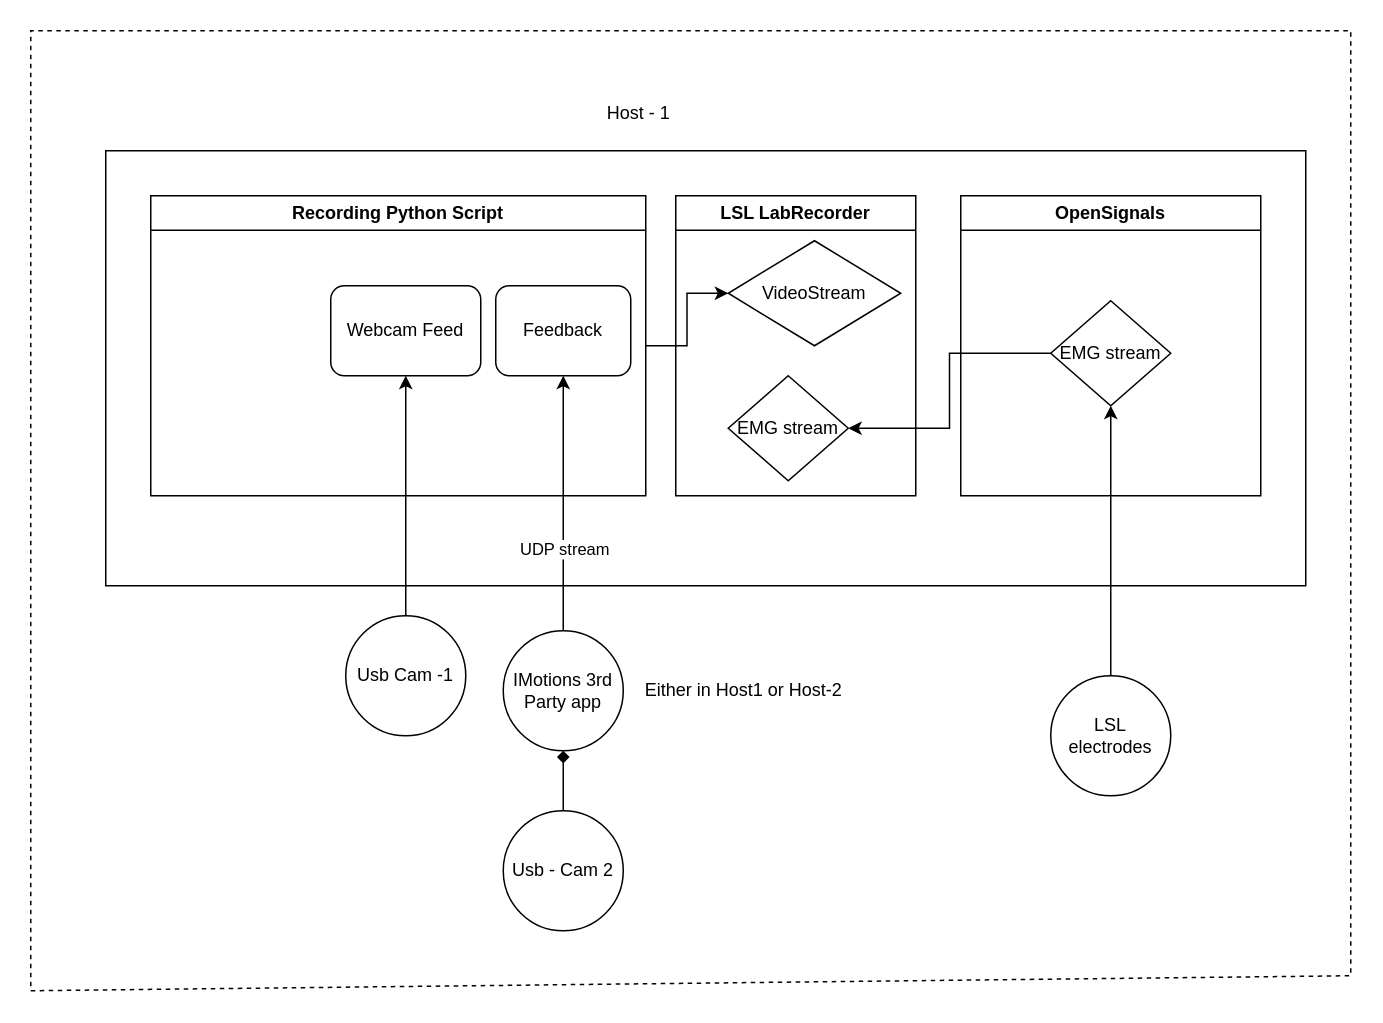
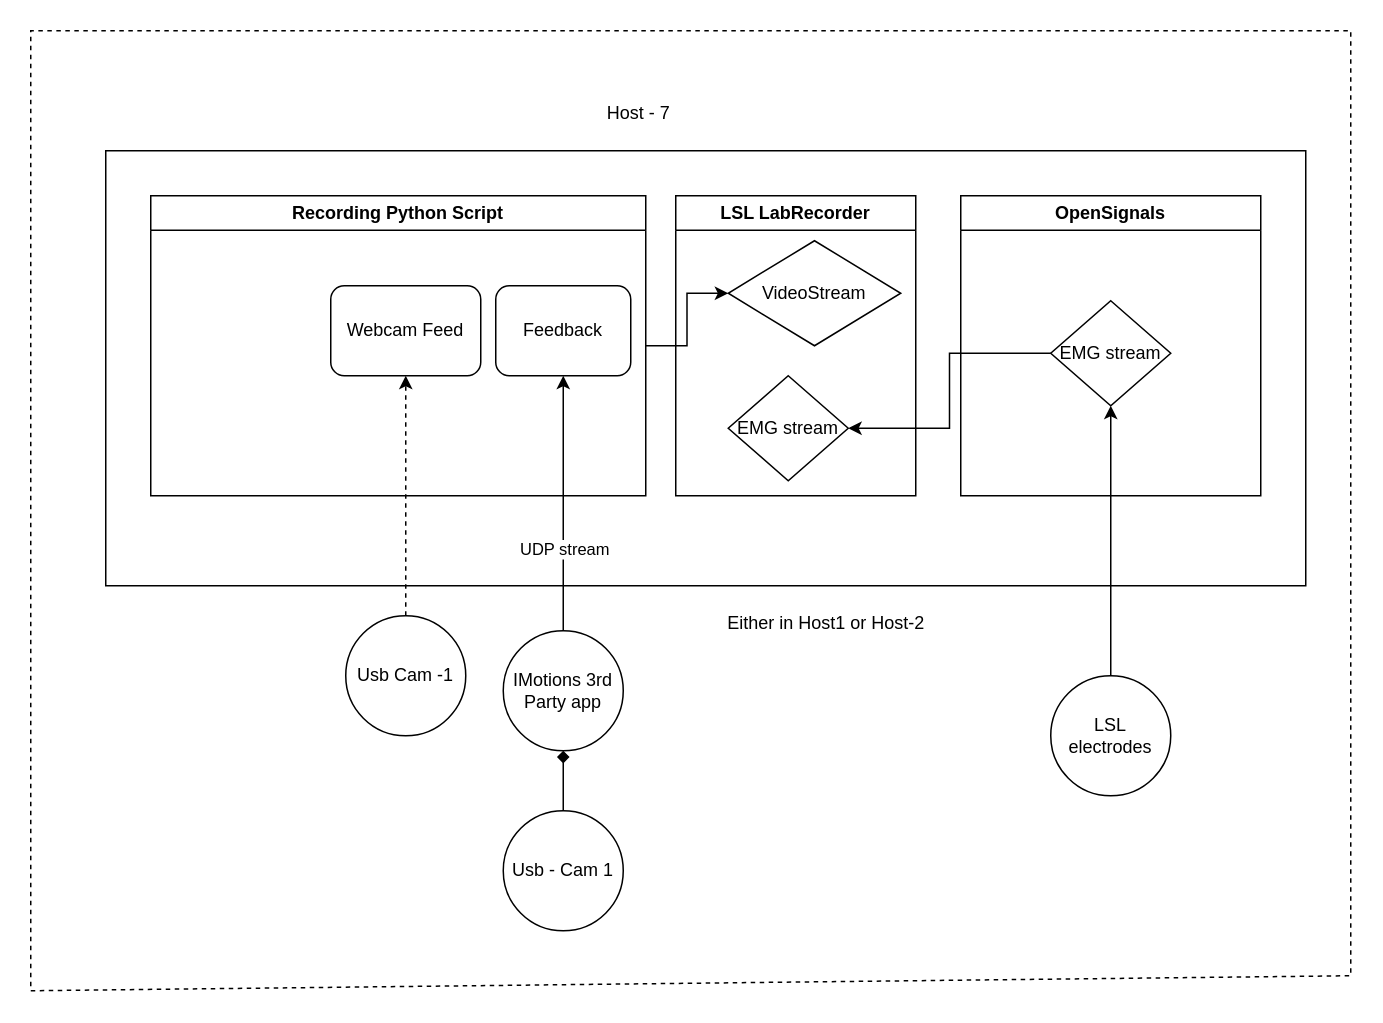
(639, 113) -> (639, 113)
(406, 501) -> (406, 501)
(743, 691) -> (826, 623)
(563, 871) -> (563, 871)
